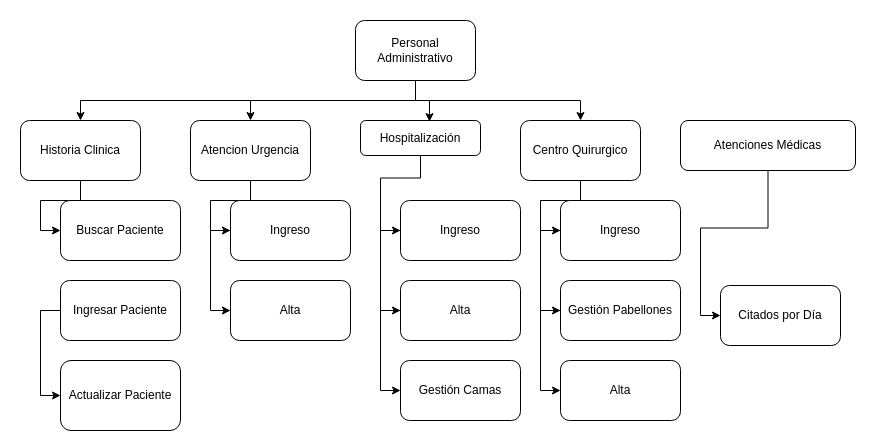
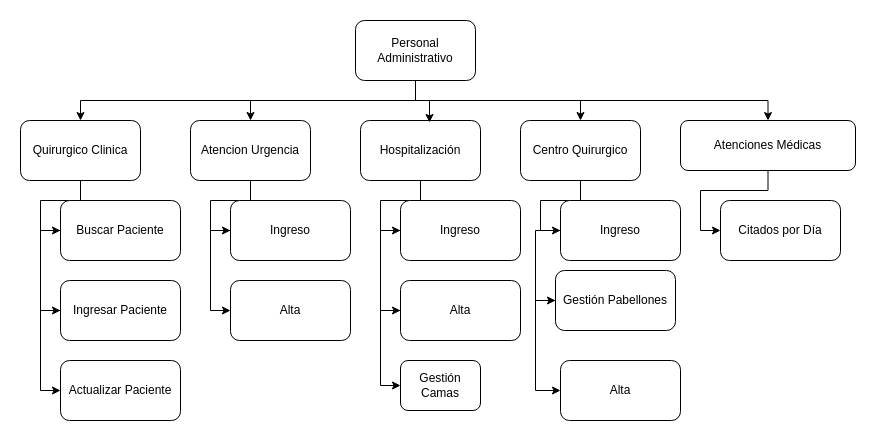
none -> (681, 101)
(421, 138) -> (421, 151)
(81, 151) -> (81, 151)
none -> (41, 270)
(621, 311) -> (616, 301)
(781, 316) -> (781, 231)
(461, 391) -> (441, 386)
(121, 396) -> (121, 391)
